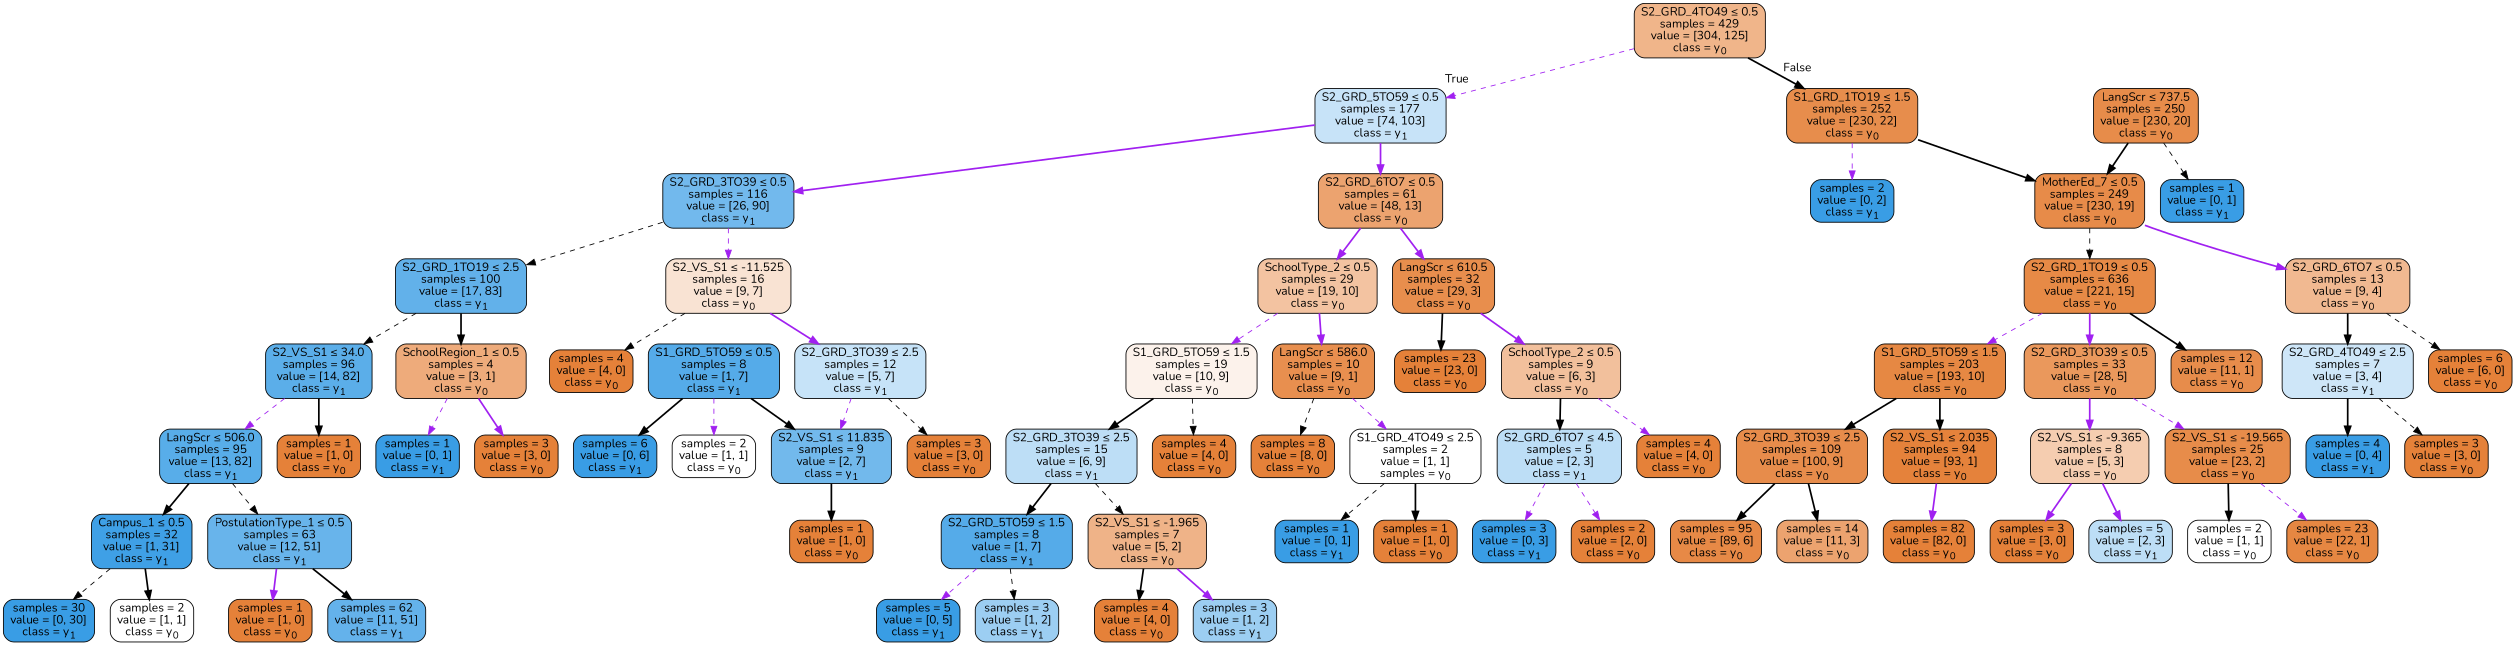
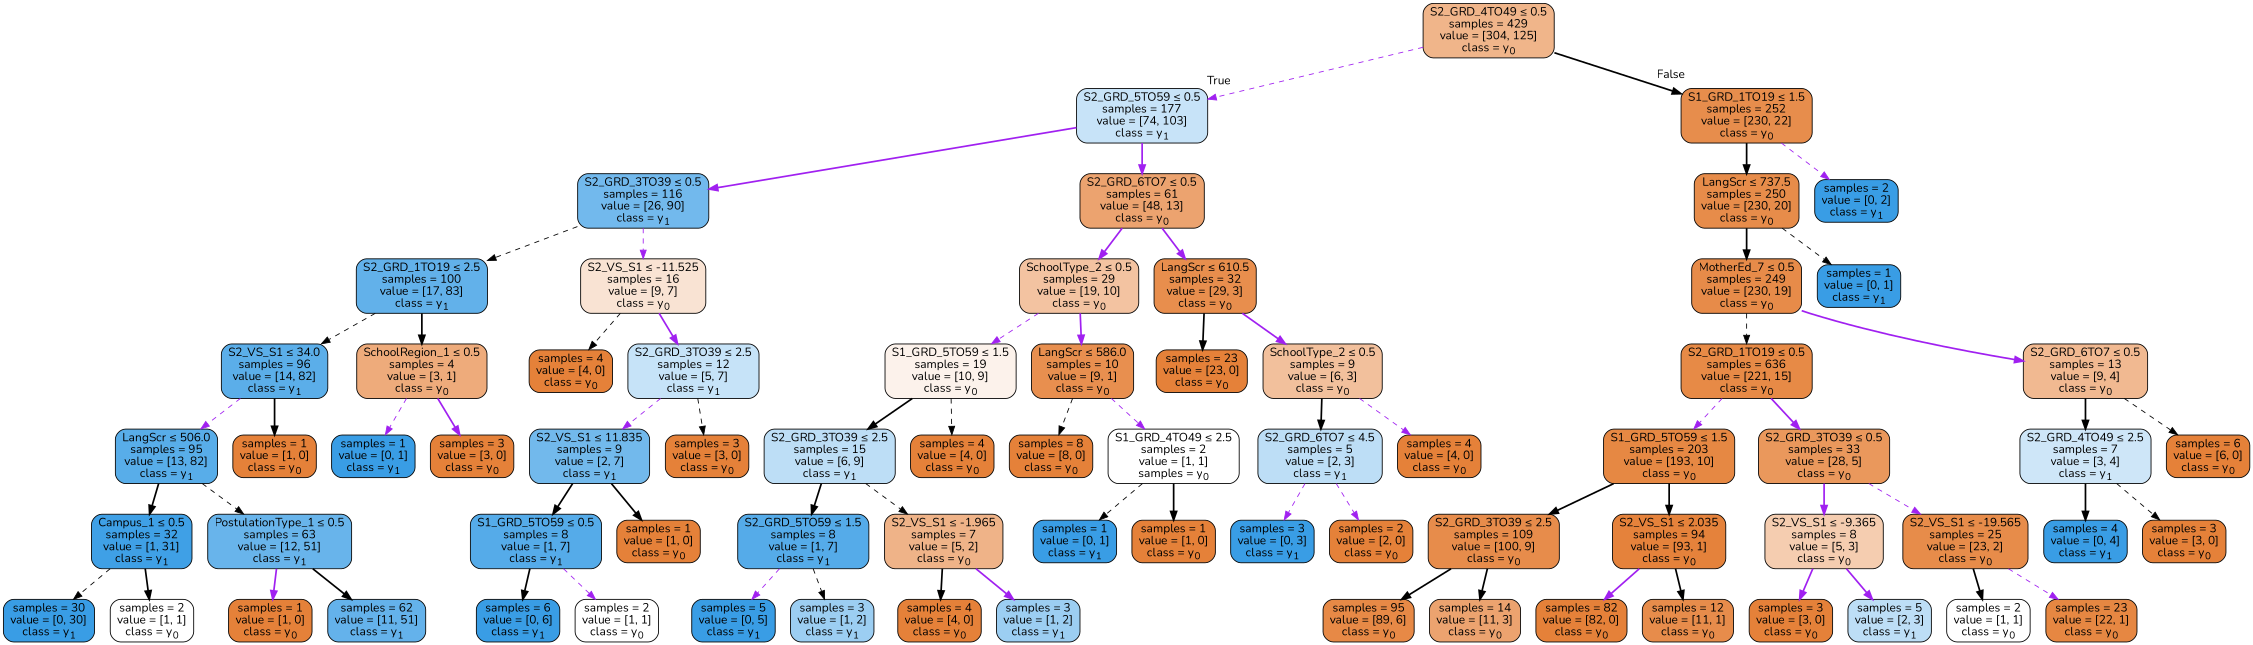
(1972, 159) -> (1747, 154)
(2154, 329) -> (1678, 580)
(769, 411) -> (565, 495)
